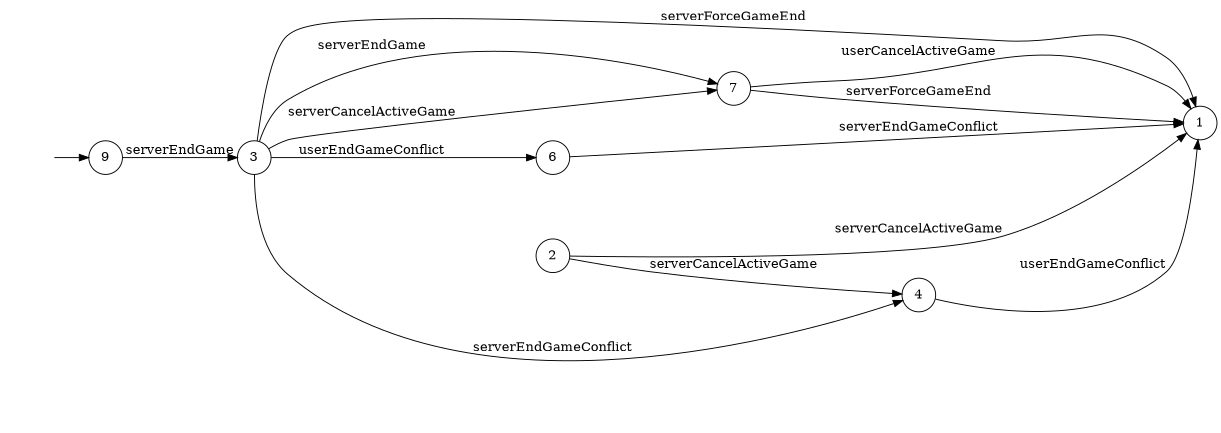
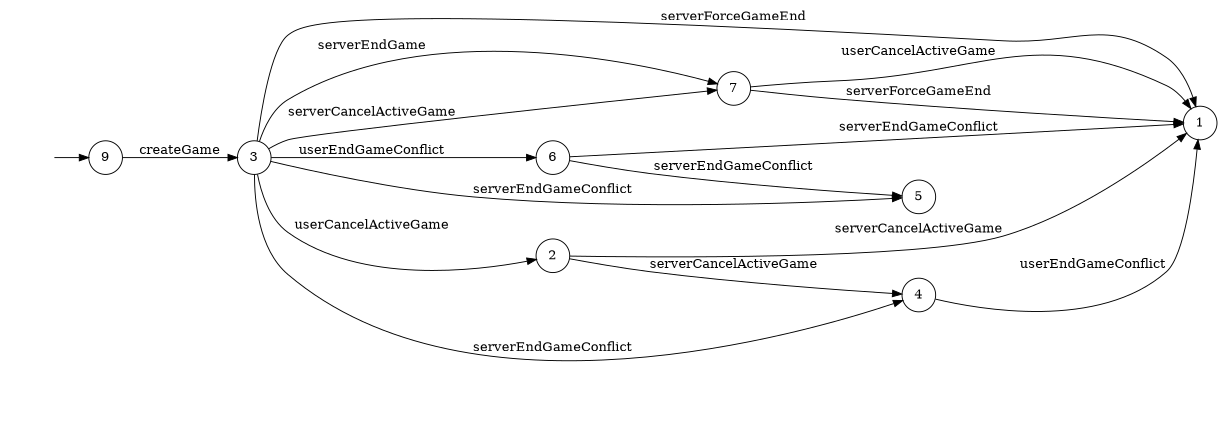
(180, 151) -> (180, 151)
none -> (919, 197)
none -> (371, 265)
